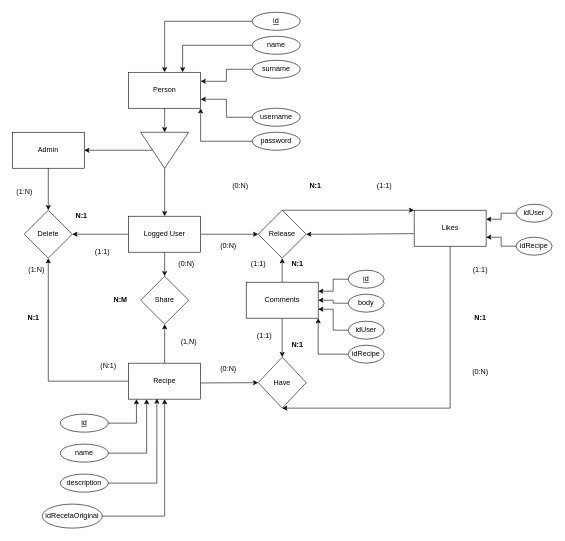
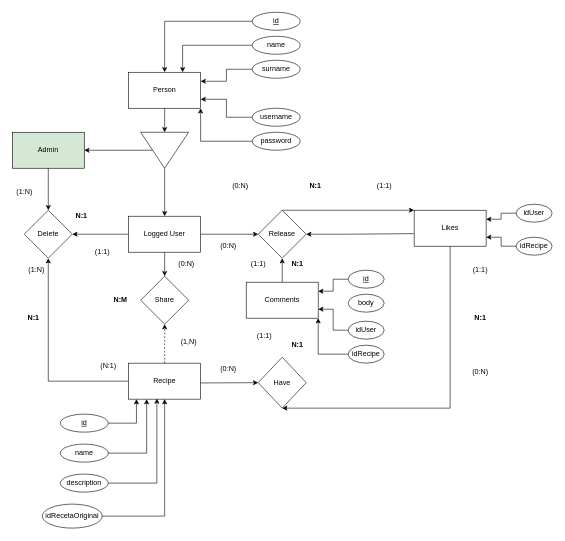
(48, 150) -> (48, 150)
(330, 300) -> none
(165, 345) -> (165, 345)
(282, 351) -> none
